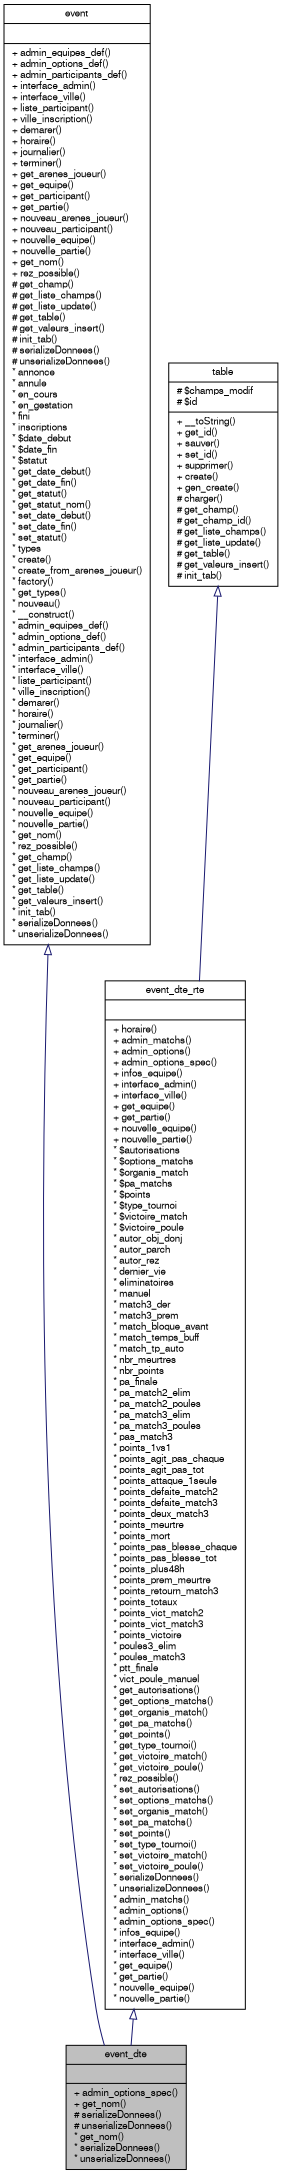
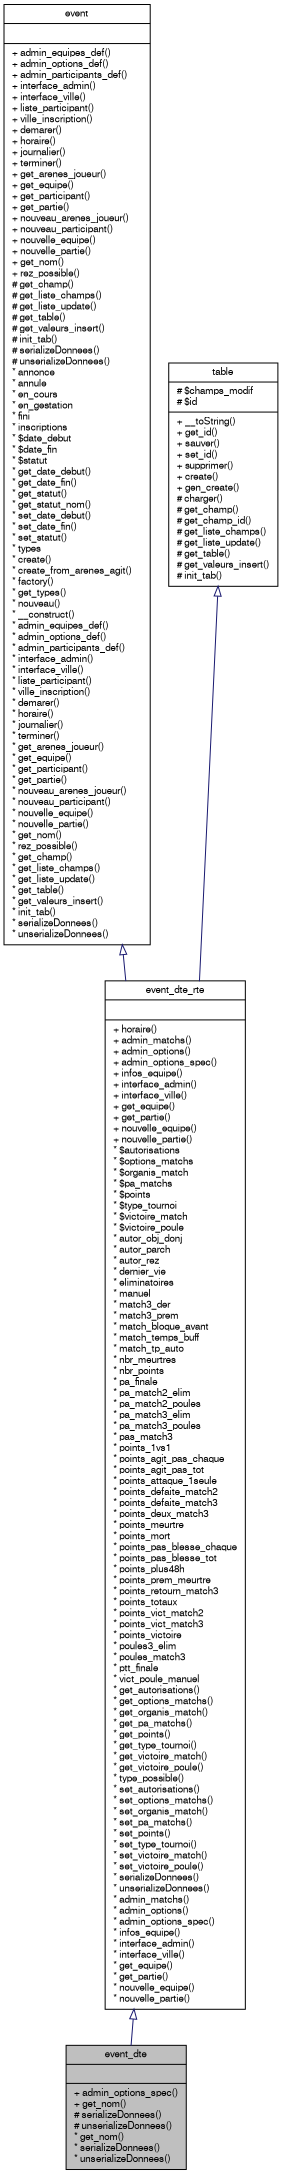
(77, 571) -> (72, 571)
(49, 1502) -> (125, 968)
(146, 1778) -> (149, 1778)
